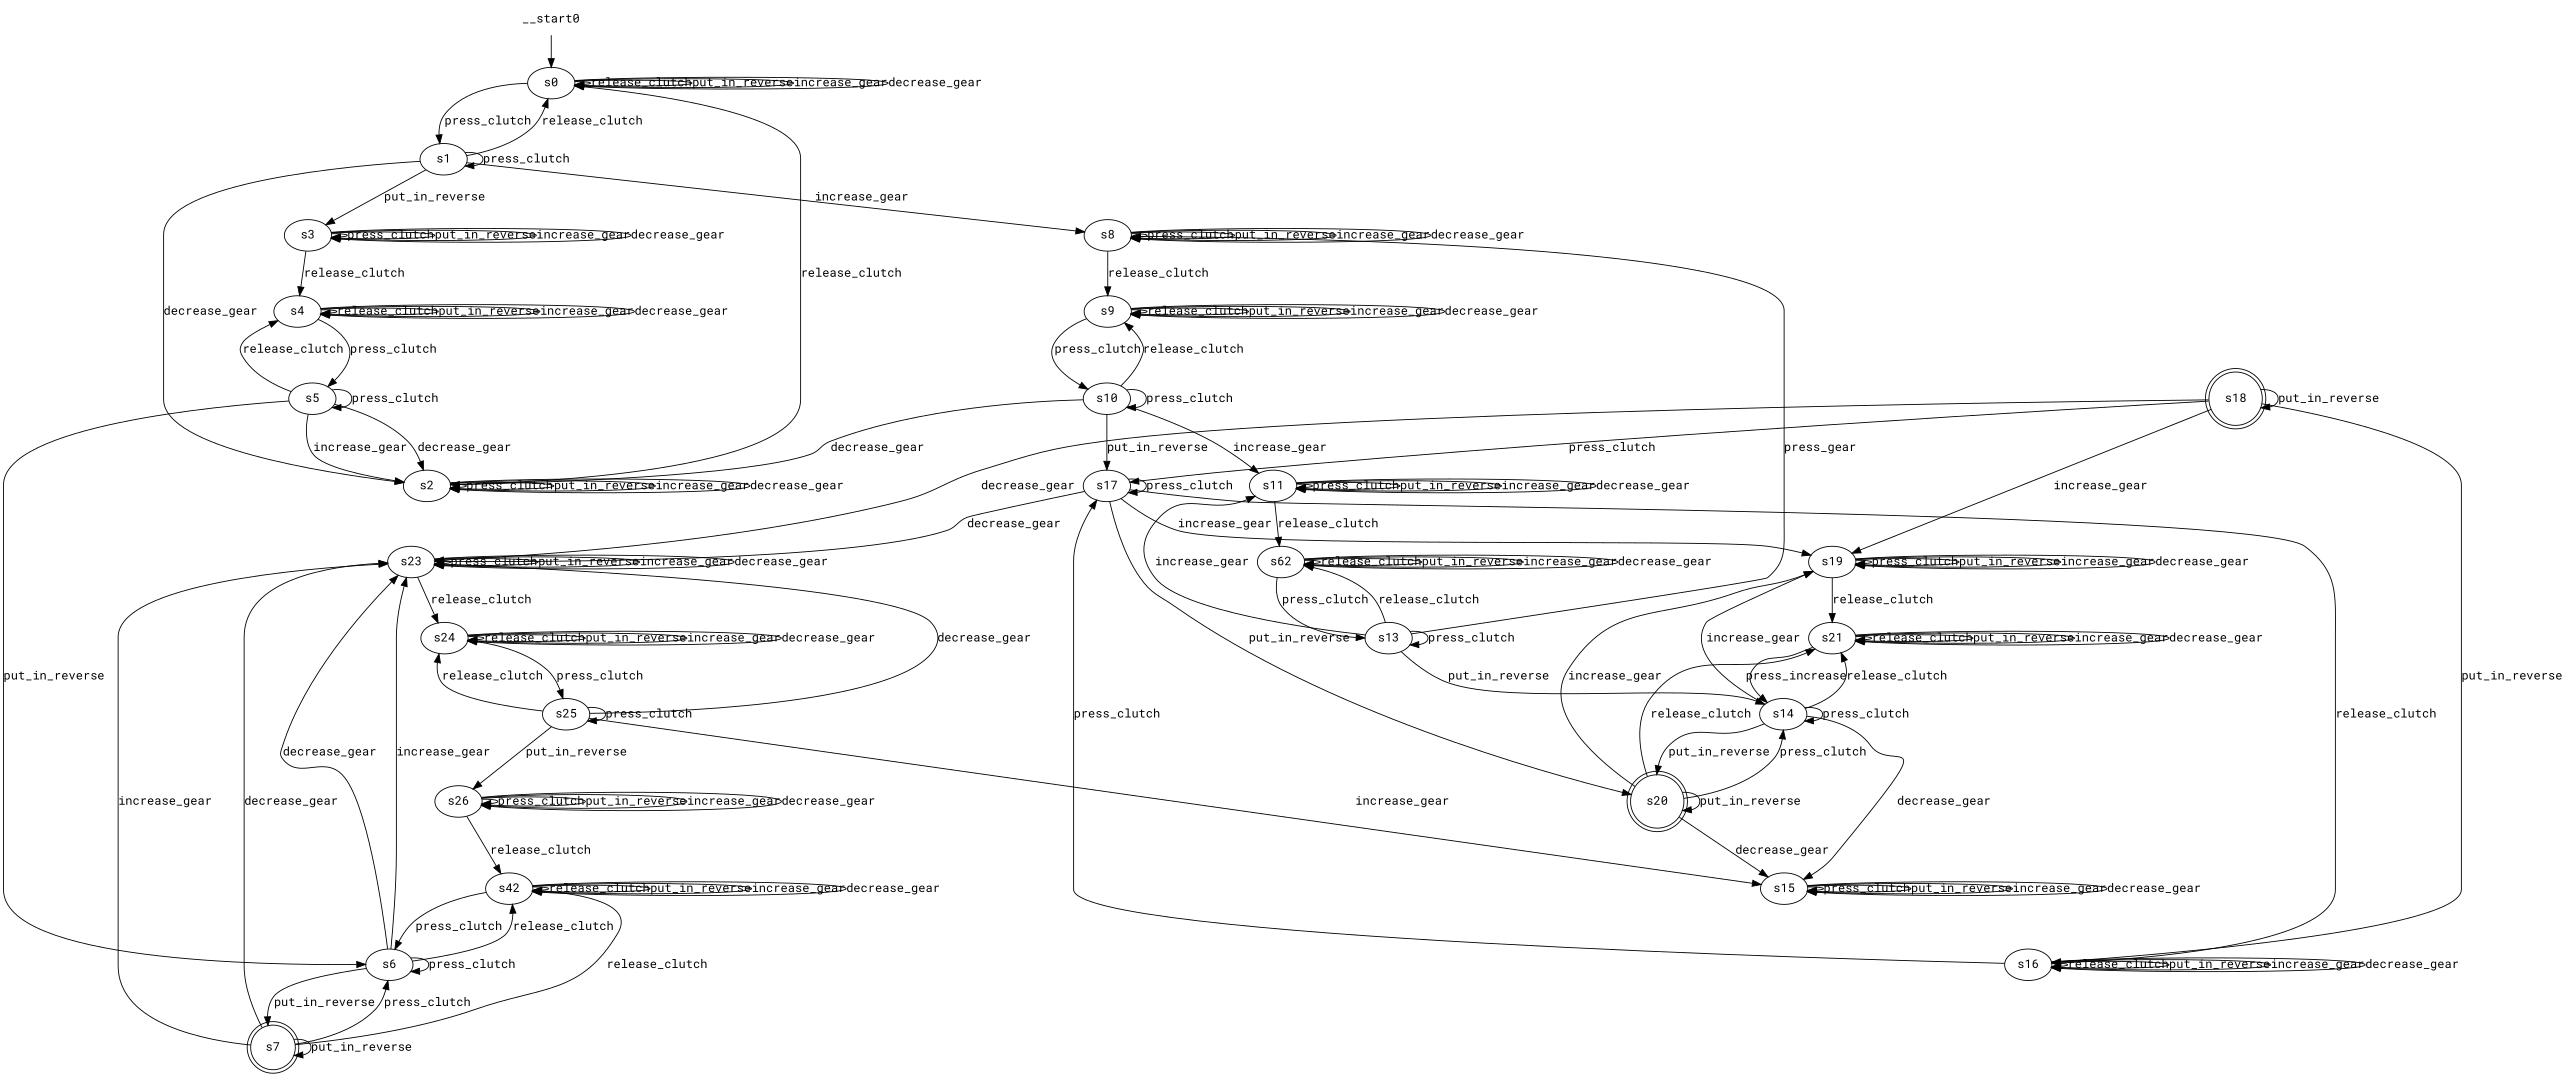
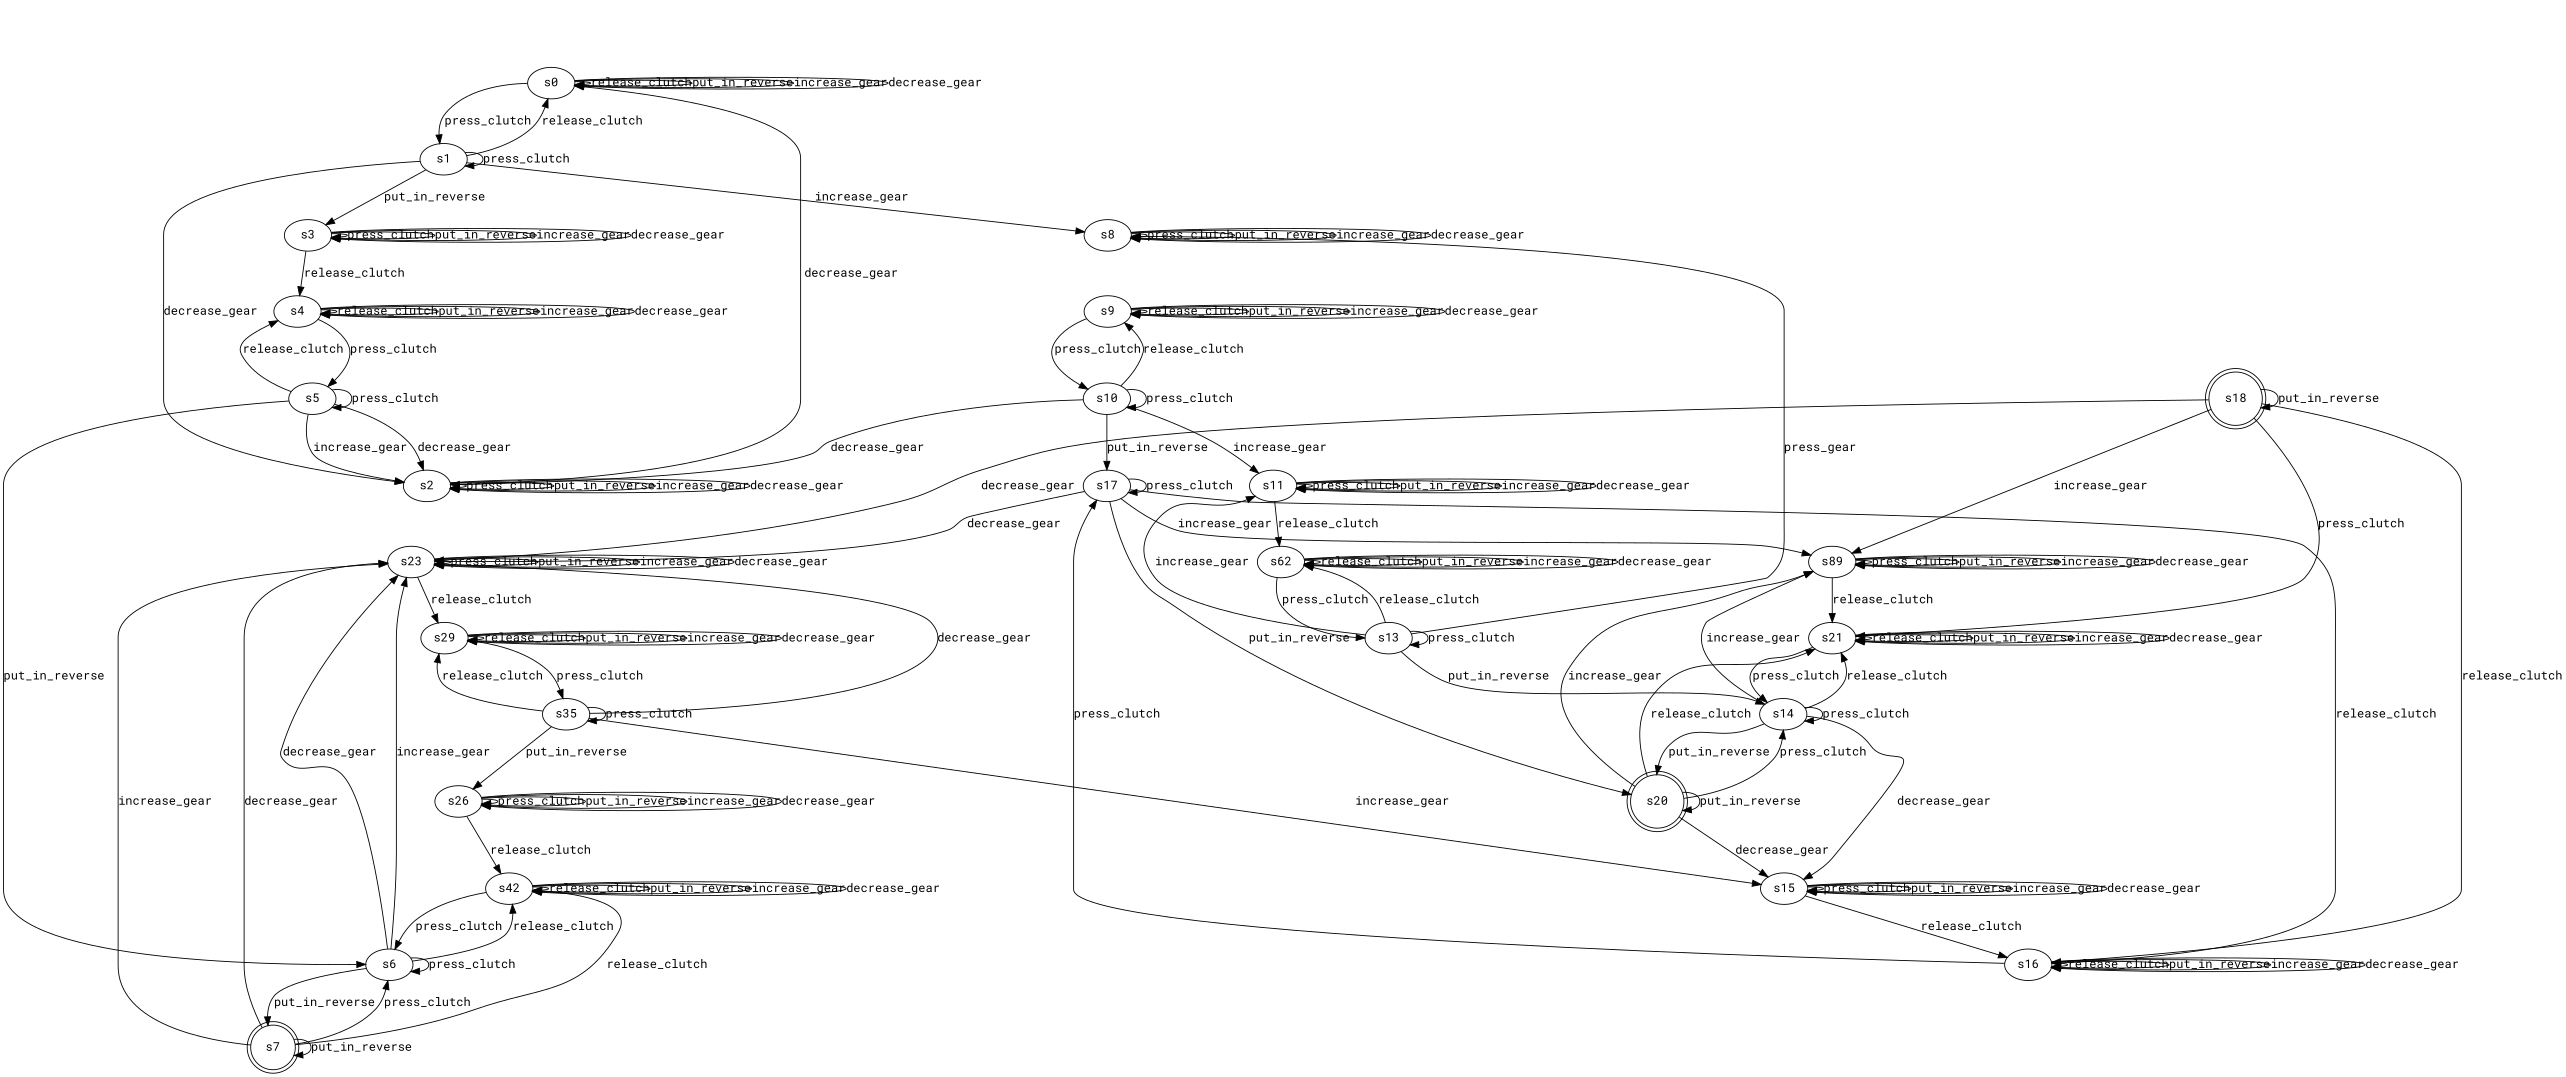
(551, 19) -> none
(1108, 269) -> none
(851, 273) -> (851, 273)
(1673, 436) -> (2178, 609)
(1832, 562) -> (1832, 562)
(444, 638) -> (444, 638)
(1796, 676) -> (1796, 676)
(2512, 676) -> (2512, 676)
(566, 714) -> (566, 714)
none -> (1902, 925)
